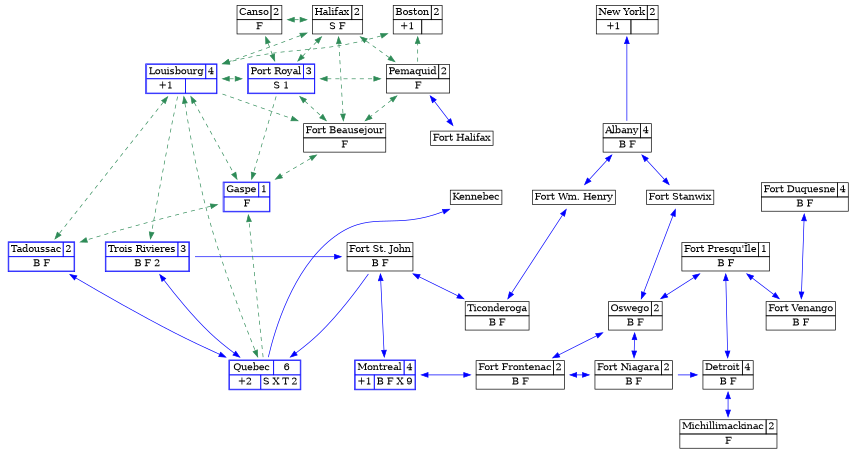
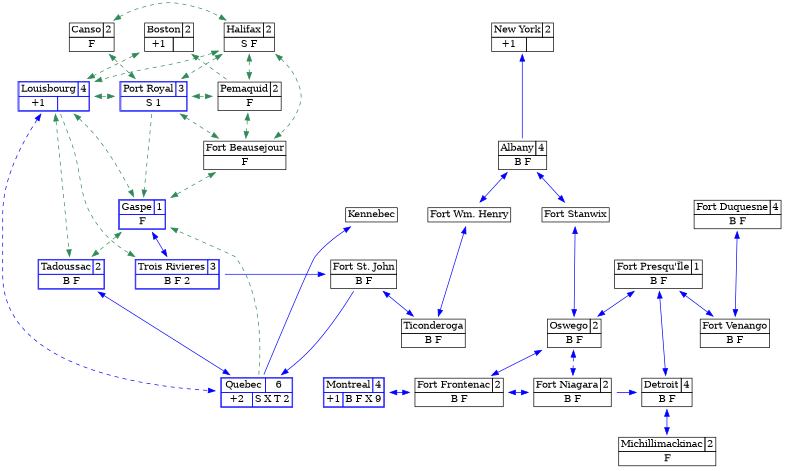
(257, 106) -> none
(462, 138) -> none
(212, 229) -> (17, 319)
(382, 316) -> none
(196, 319) -> (160, 244)
(634, 345) -> (573, 363)
